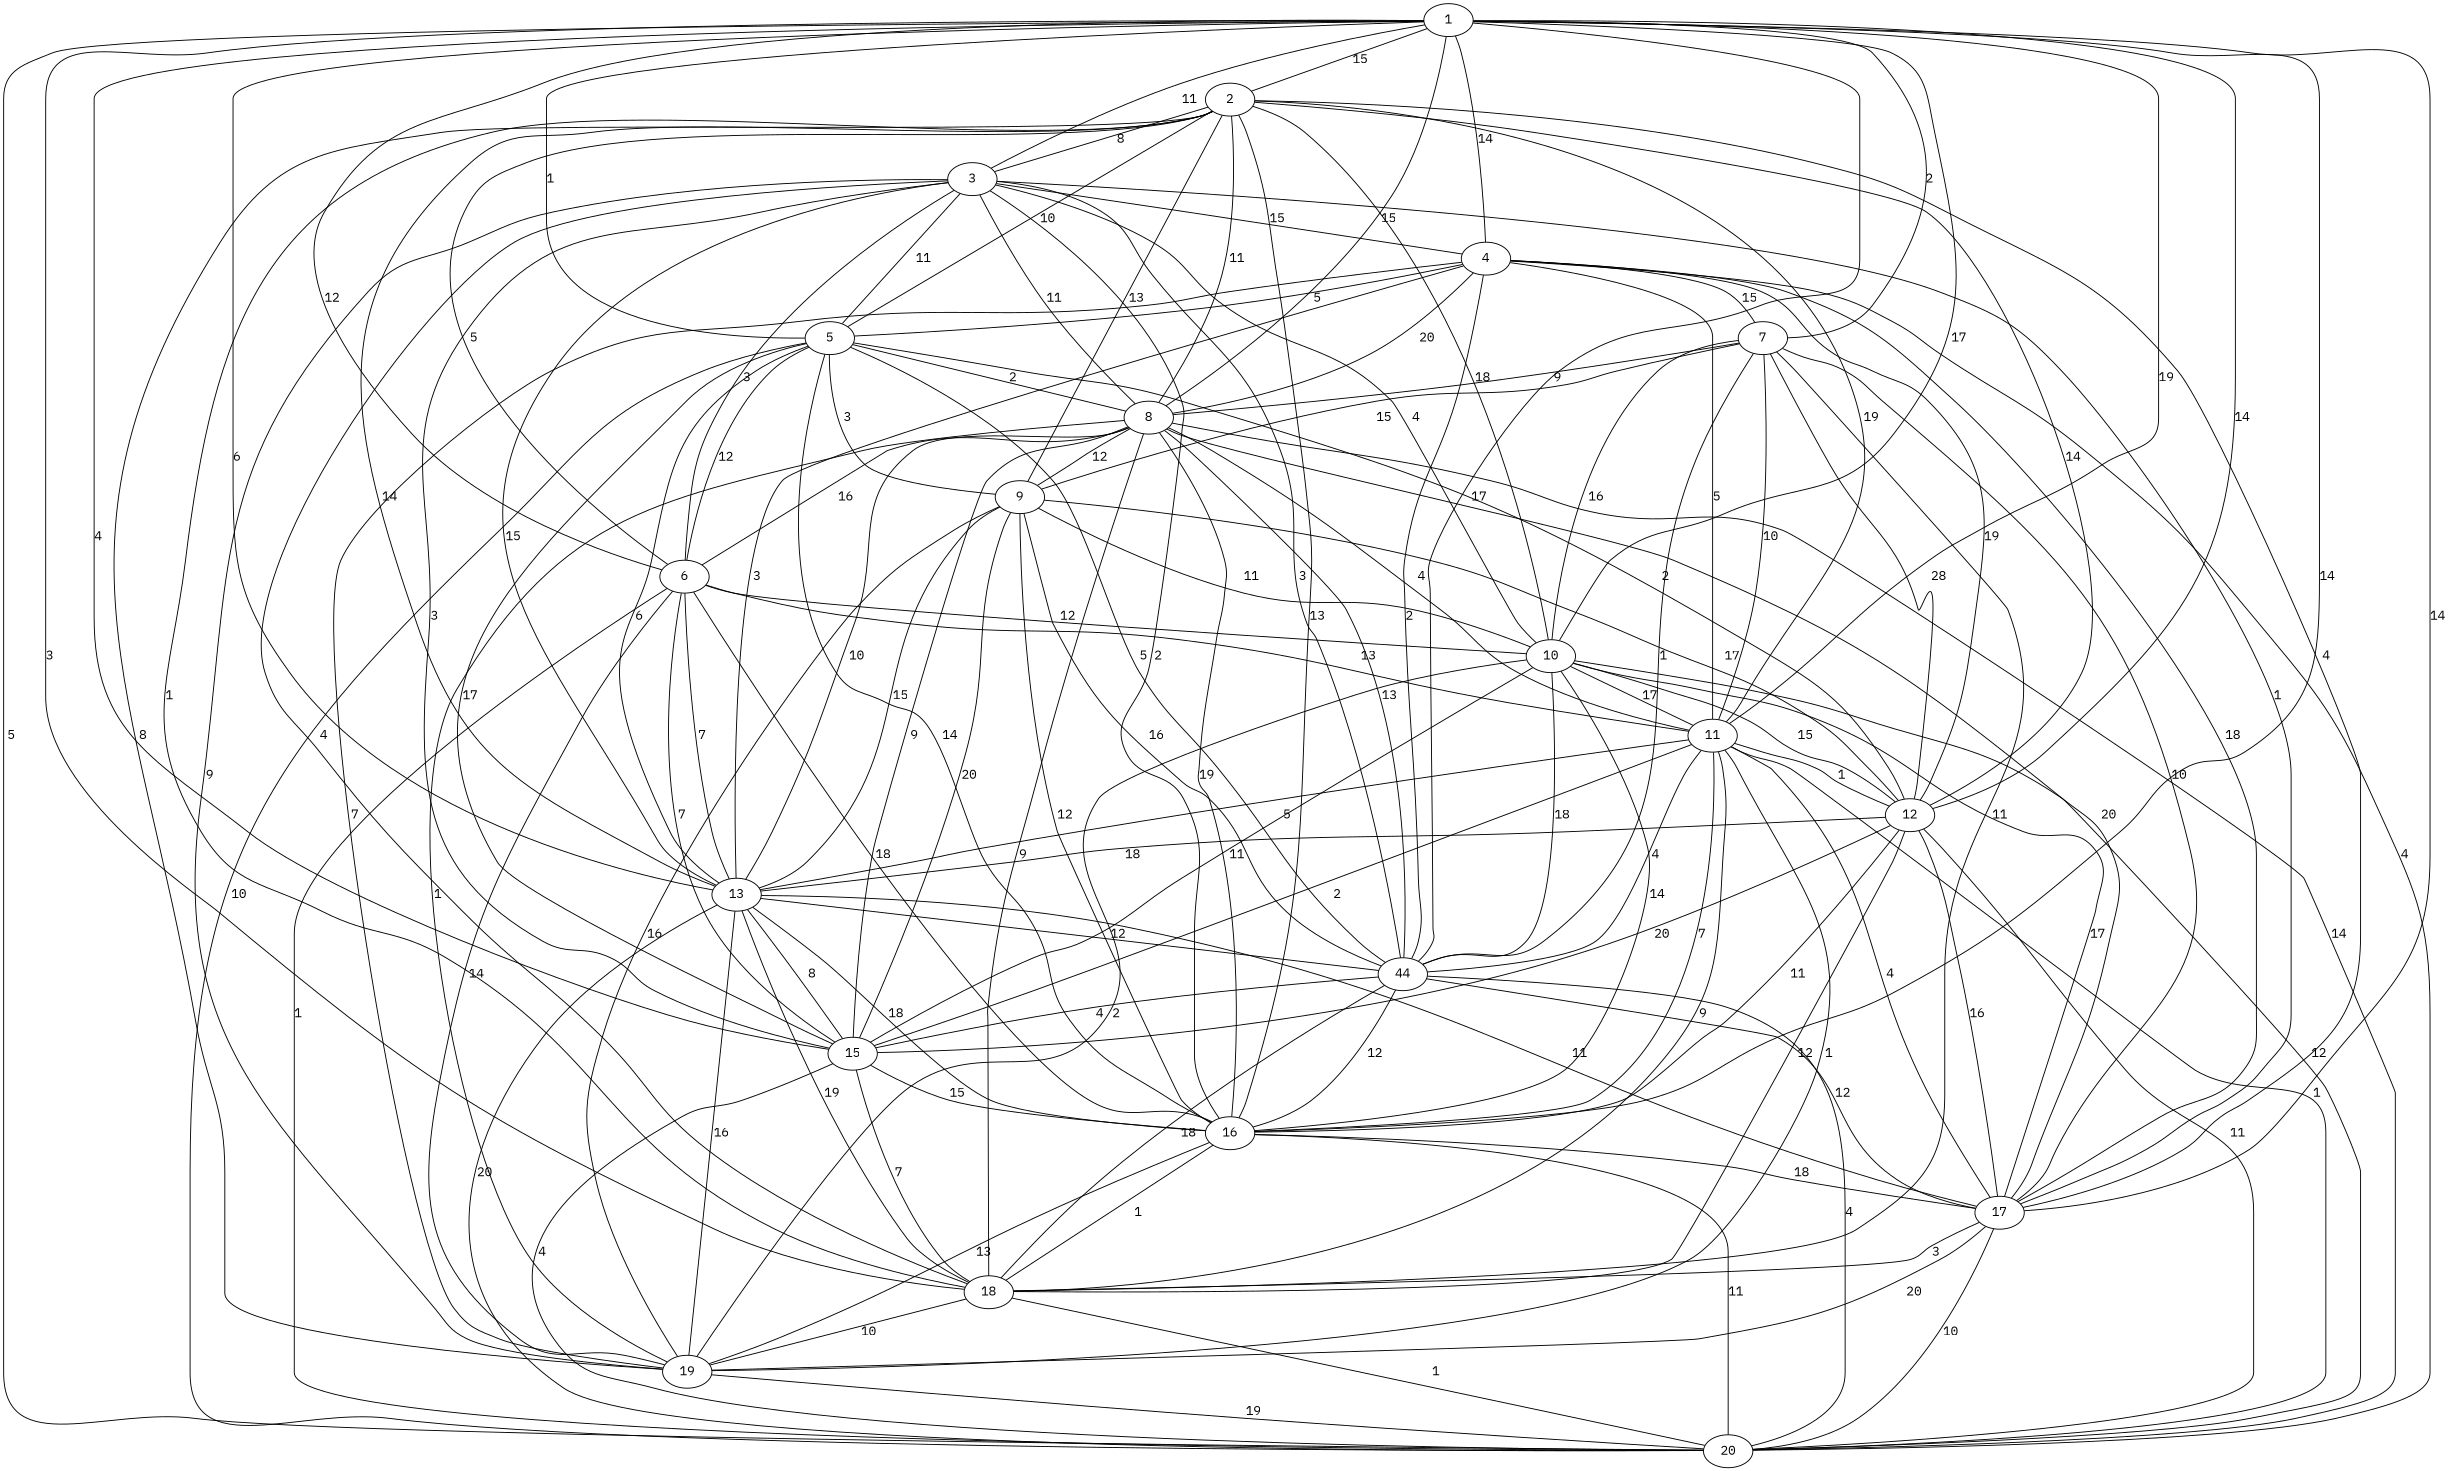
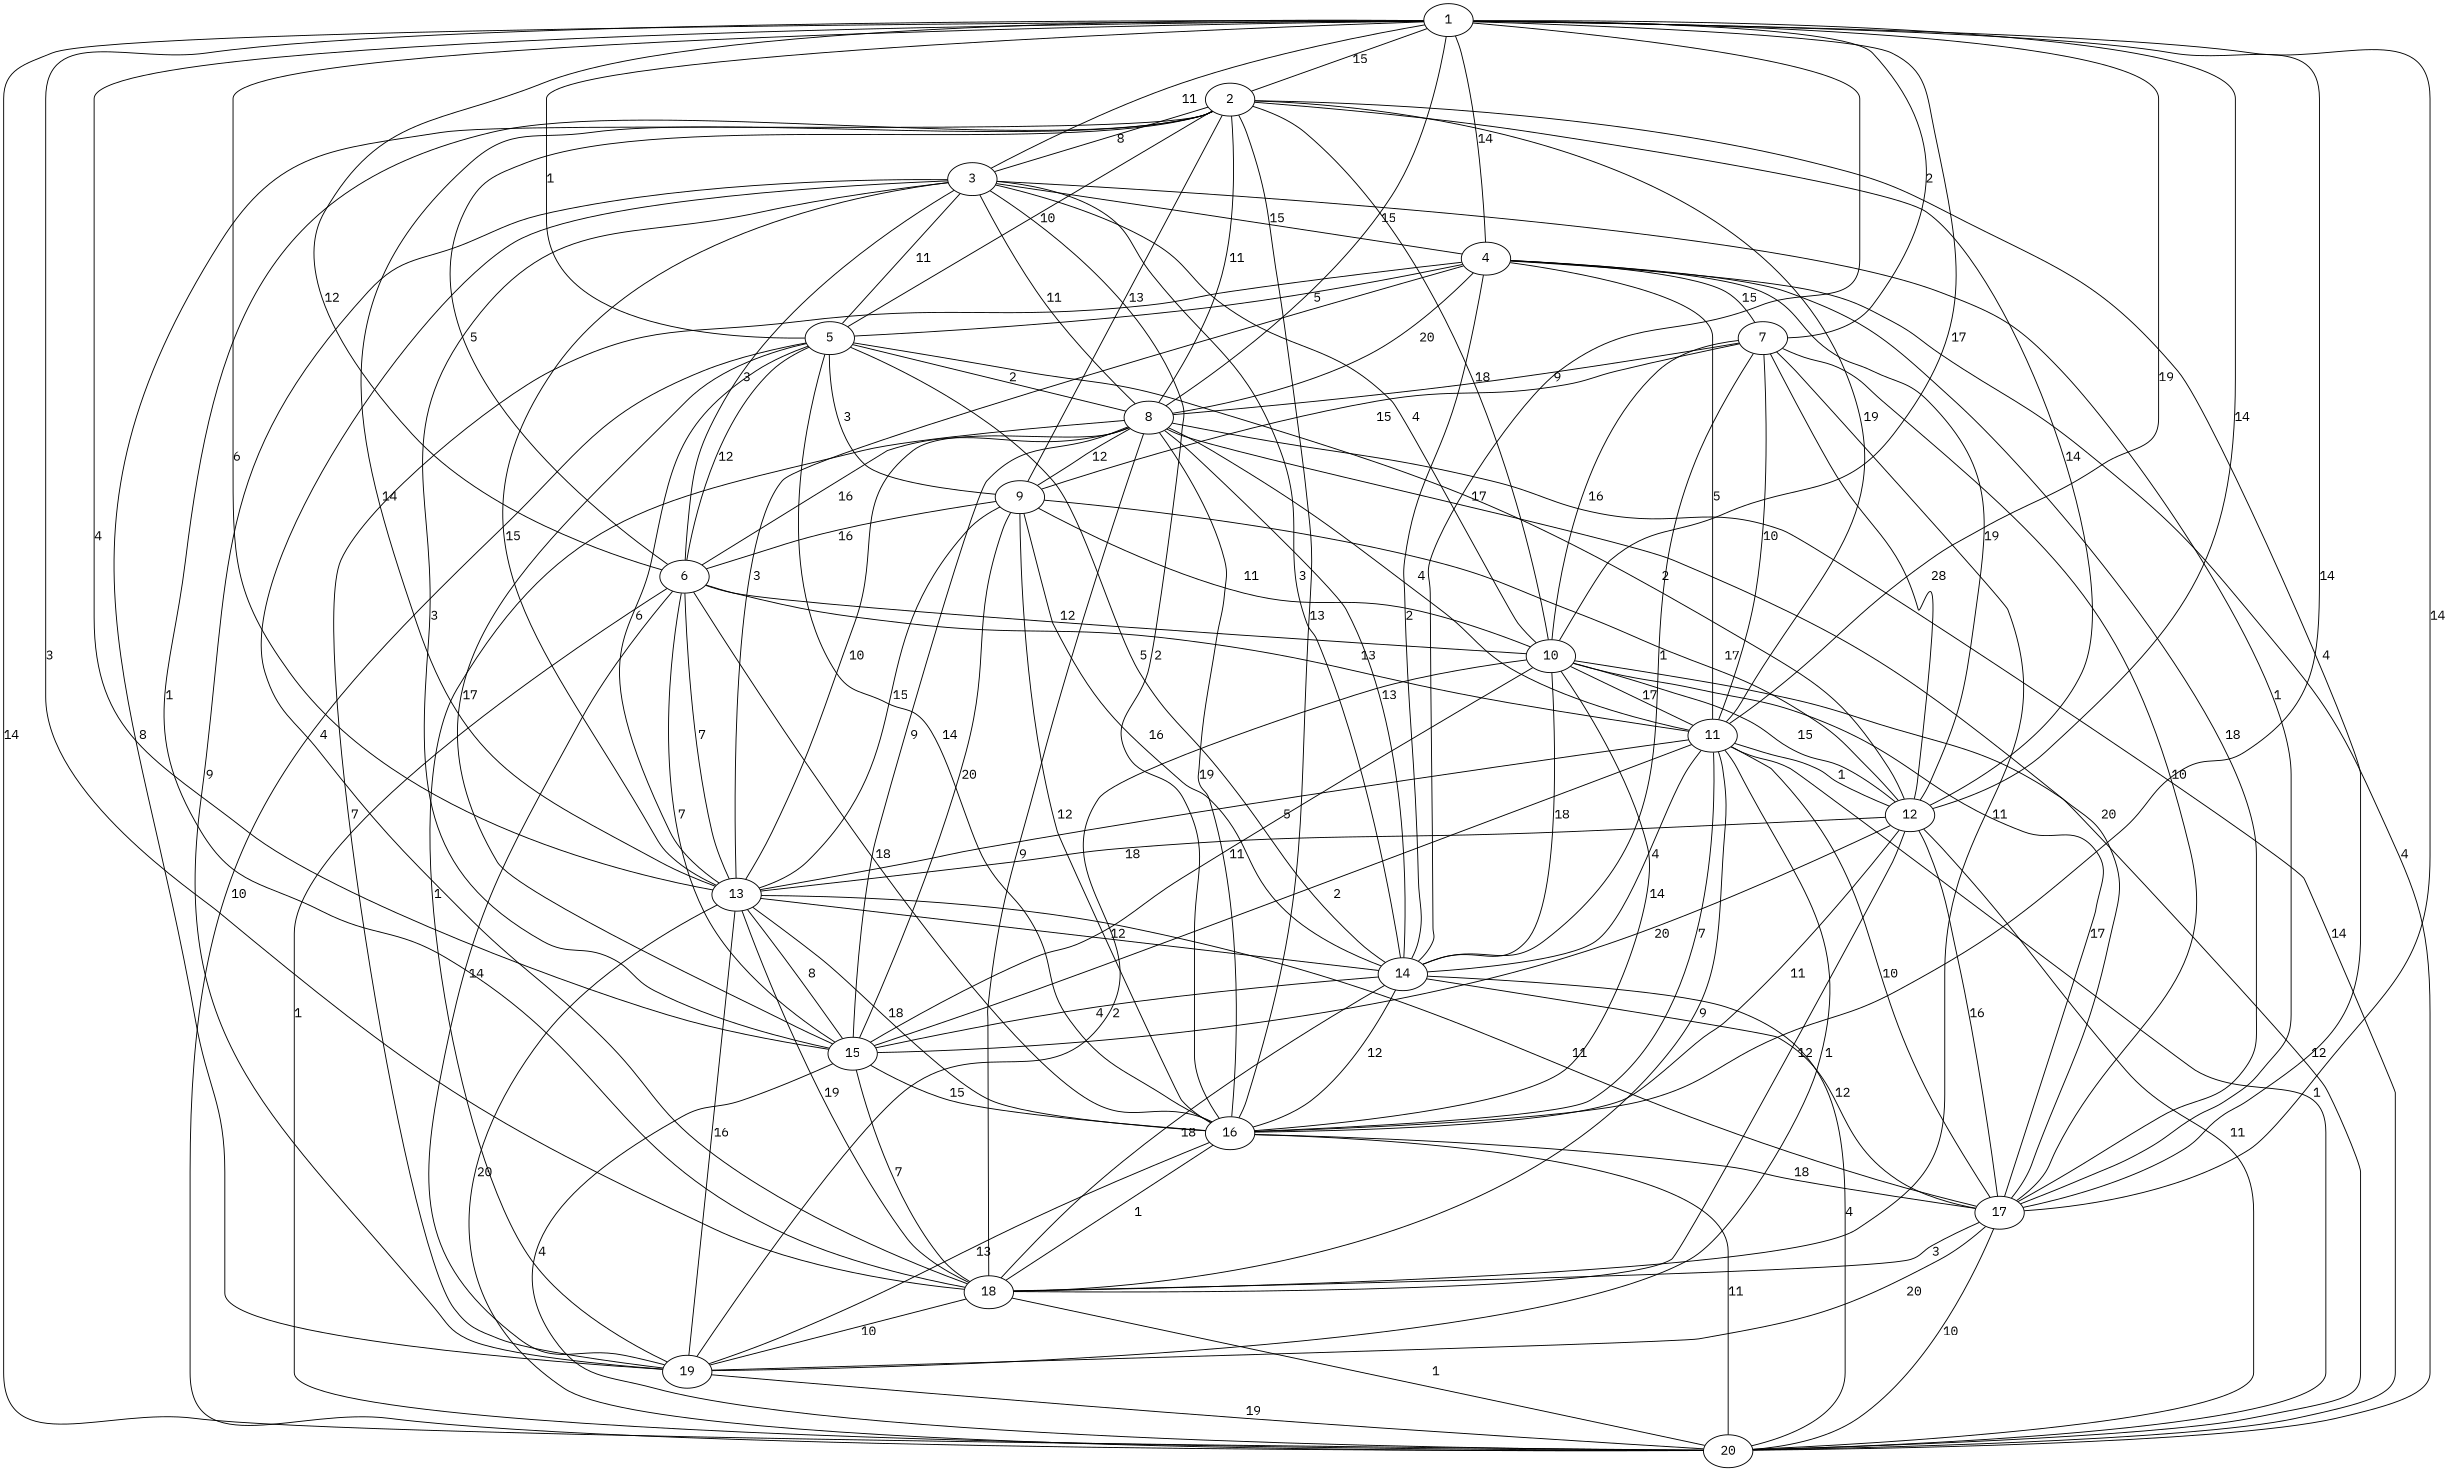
(11, 736) -> (11, 736)
(658, 906) -> (849, 528)
(1403, 974) -> (1403, 974)
(1890, 974) -> (1890, 974)
